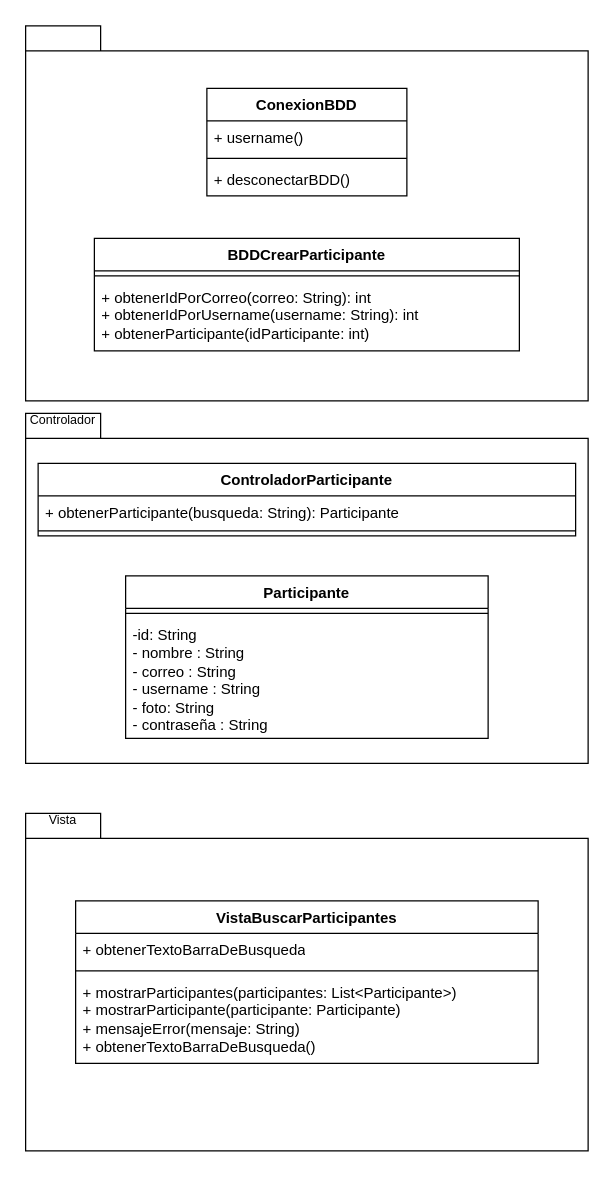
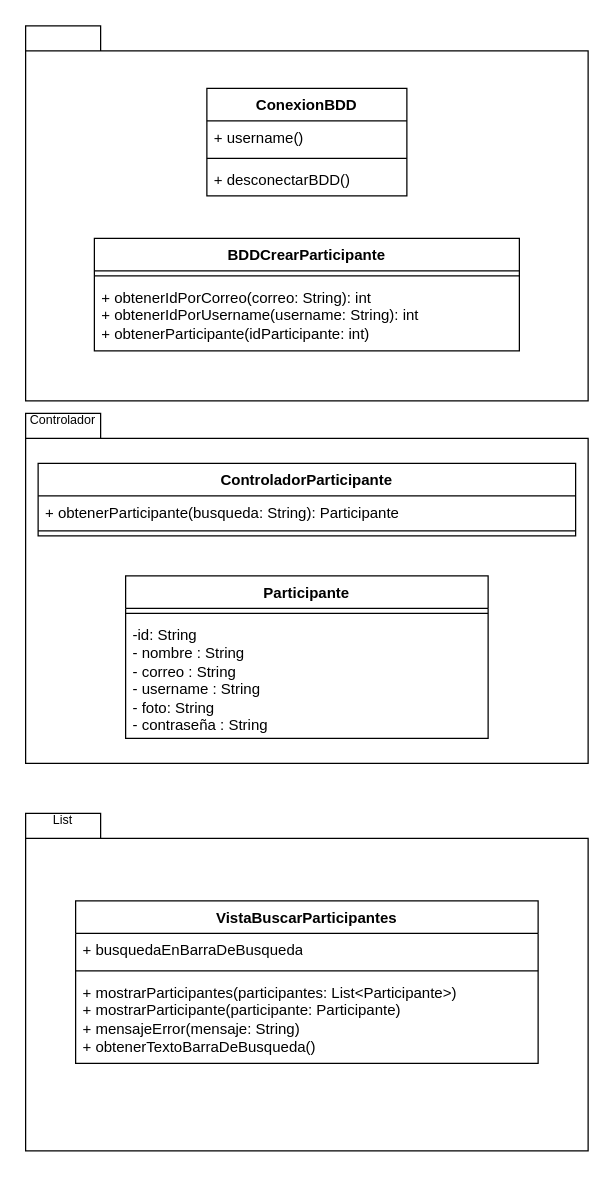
(63, 819) -> (63, 819)
(203, 951) -> (195, 951)
